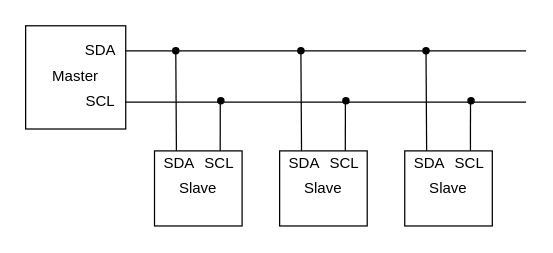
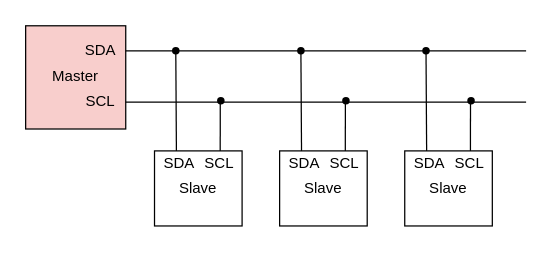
(76, 77) -> (76, 77)
